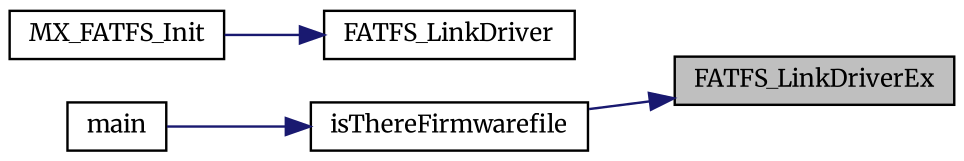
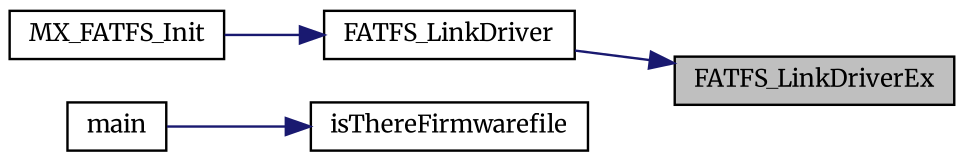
(619, 105) -> (612, 55)
